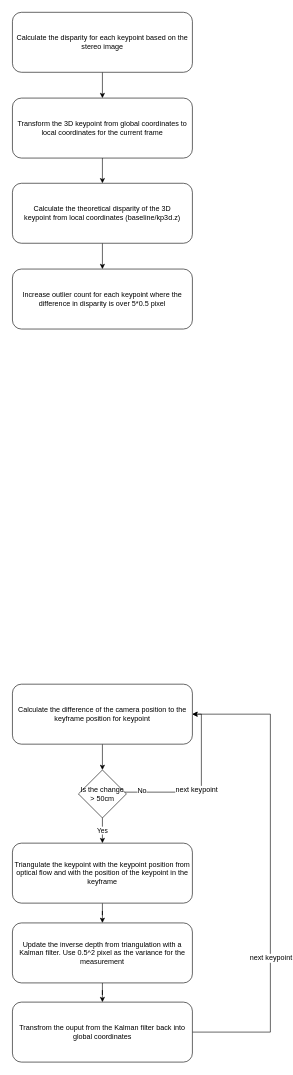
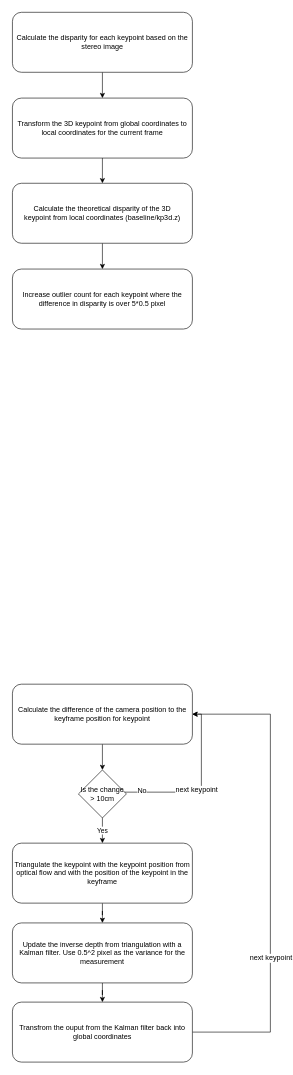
(102, 794) -> (102, 794)
